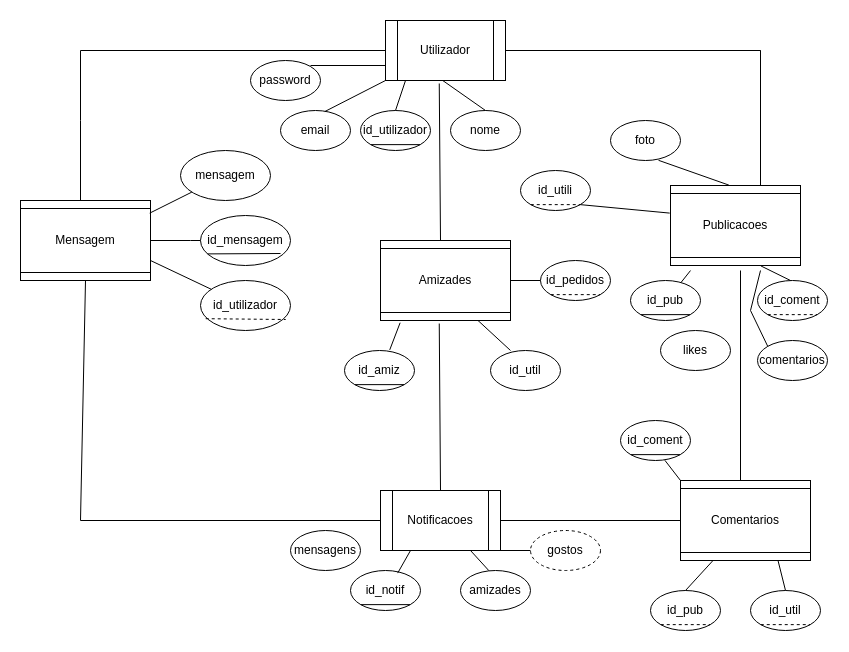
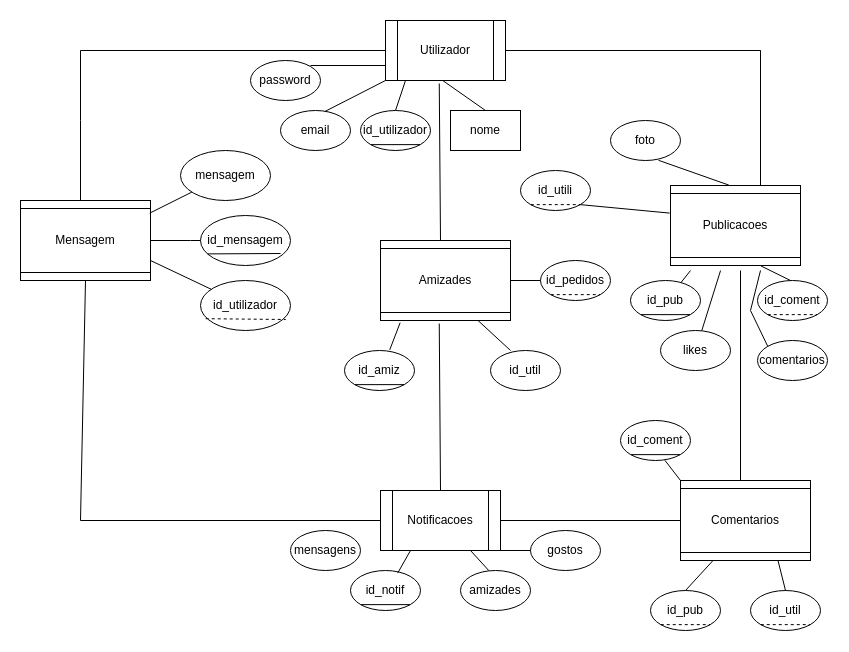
(486, 131) -> (486, 131)
none -> (711, 300)
(566, 551) -> (566, 551)
